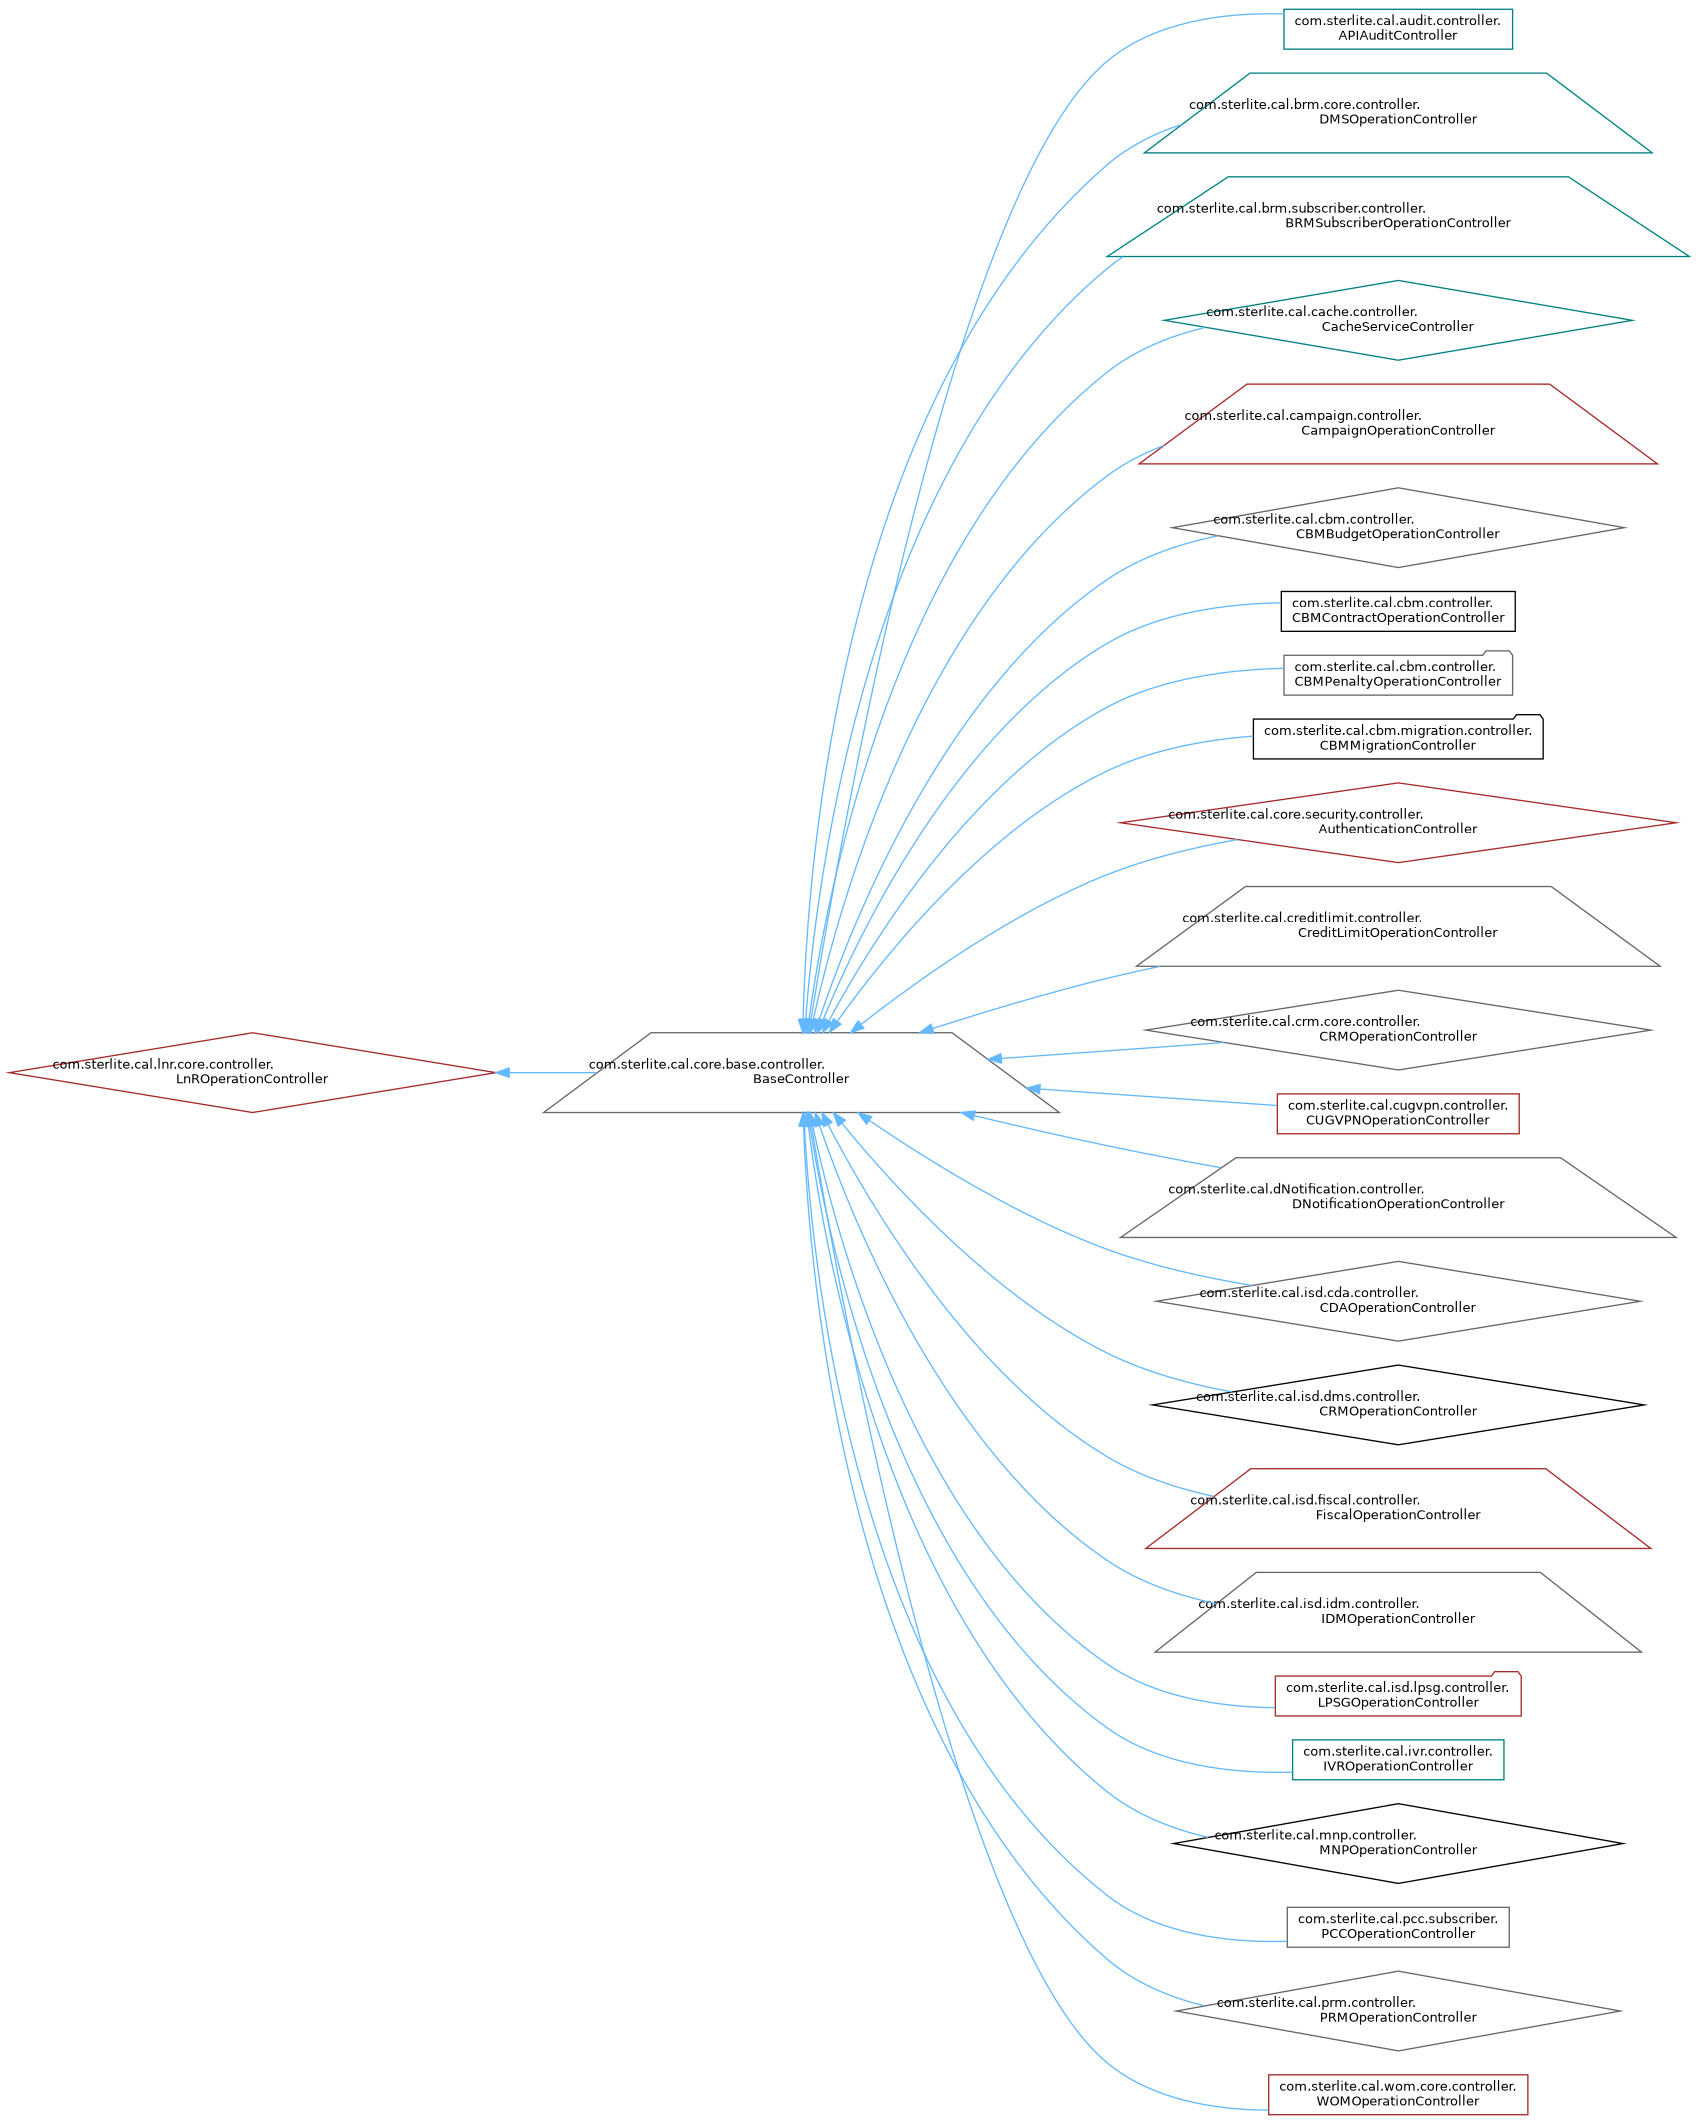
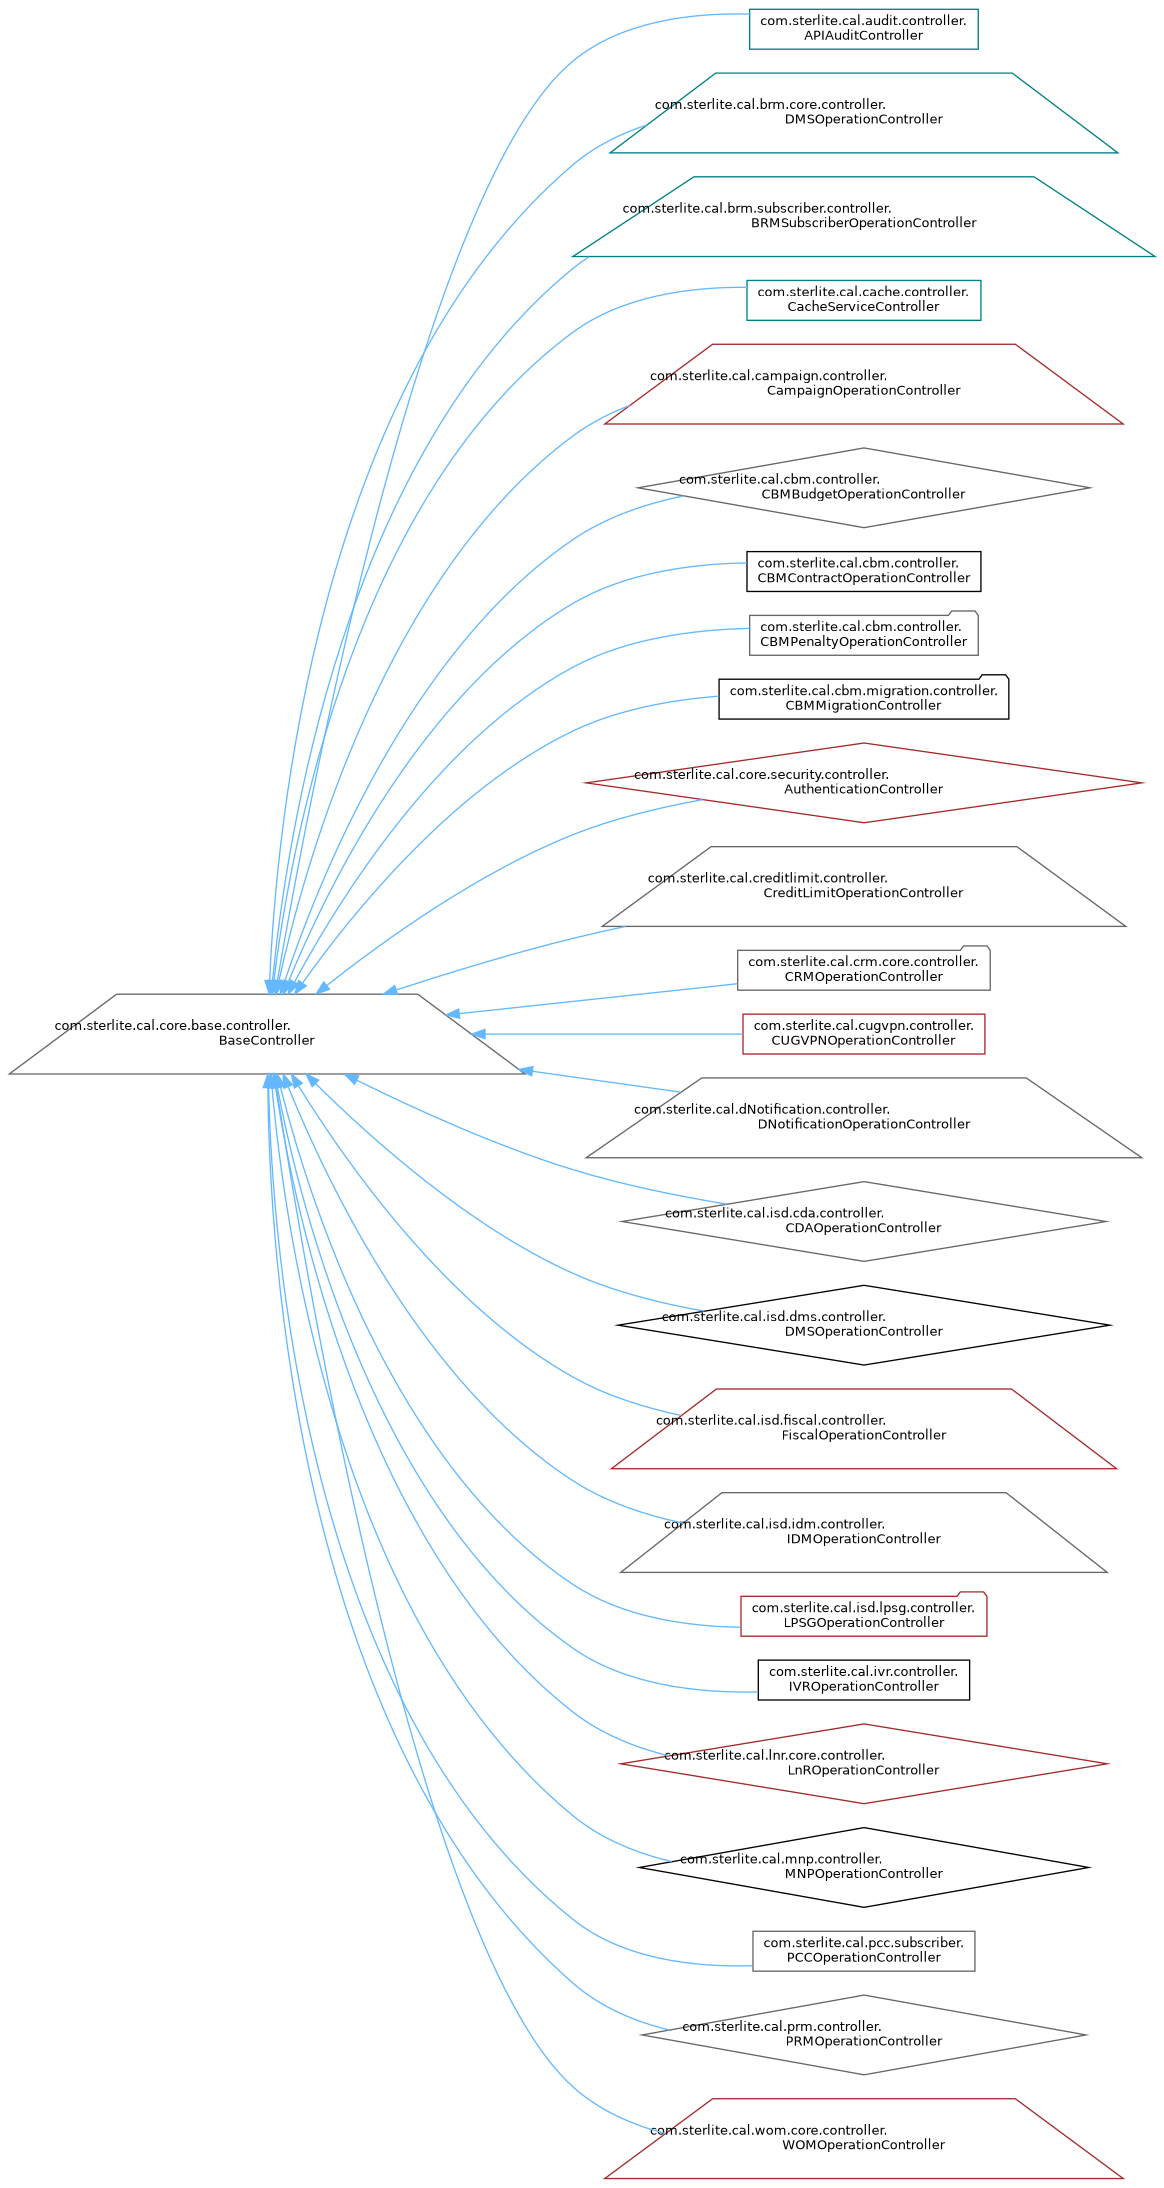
(1398, 320) -> (864, 300)
(1398, 1030) -> (864, 970)
(553, 1073) -> (392, 1475)
(1398, 1405) -> (864, 1325)
(1398, 1760) -> (864, 1680)
(1398, 2095) -> (864, 2139)
